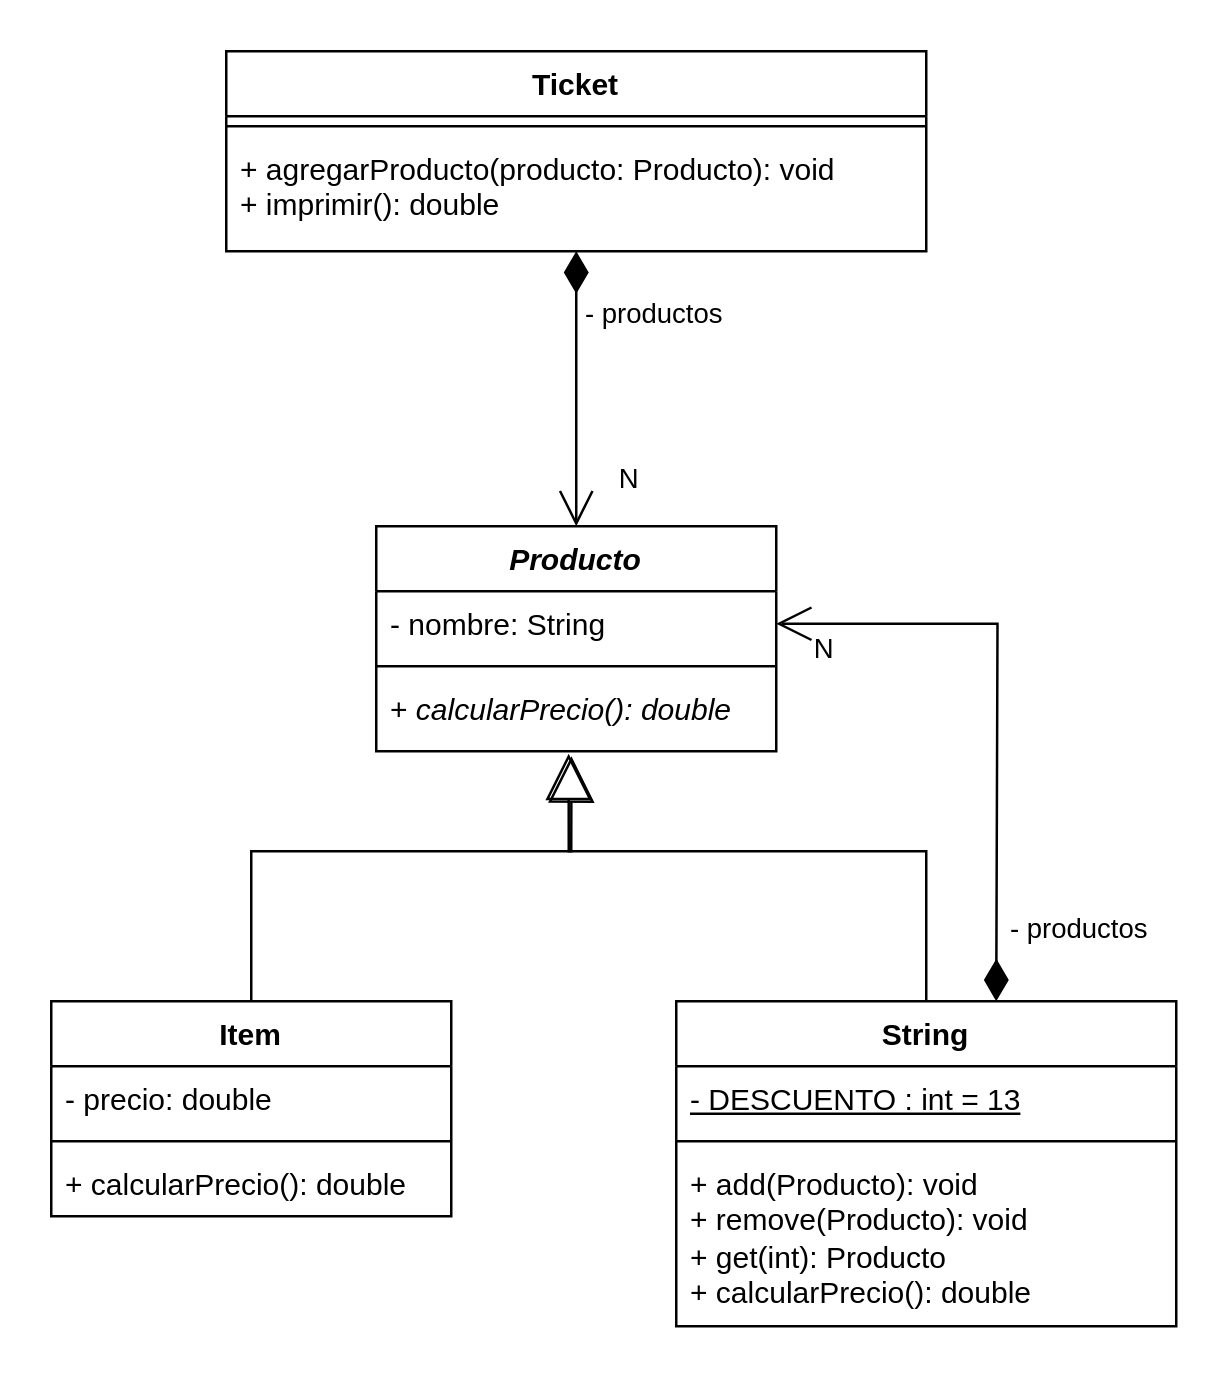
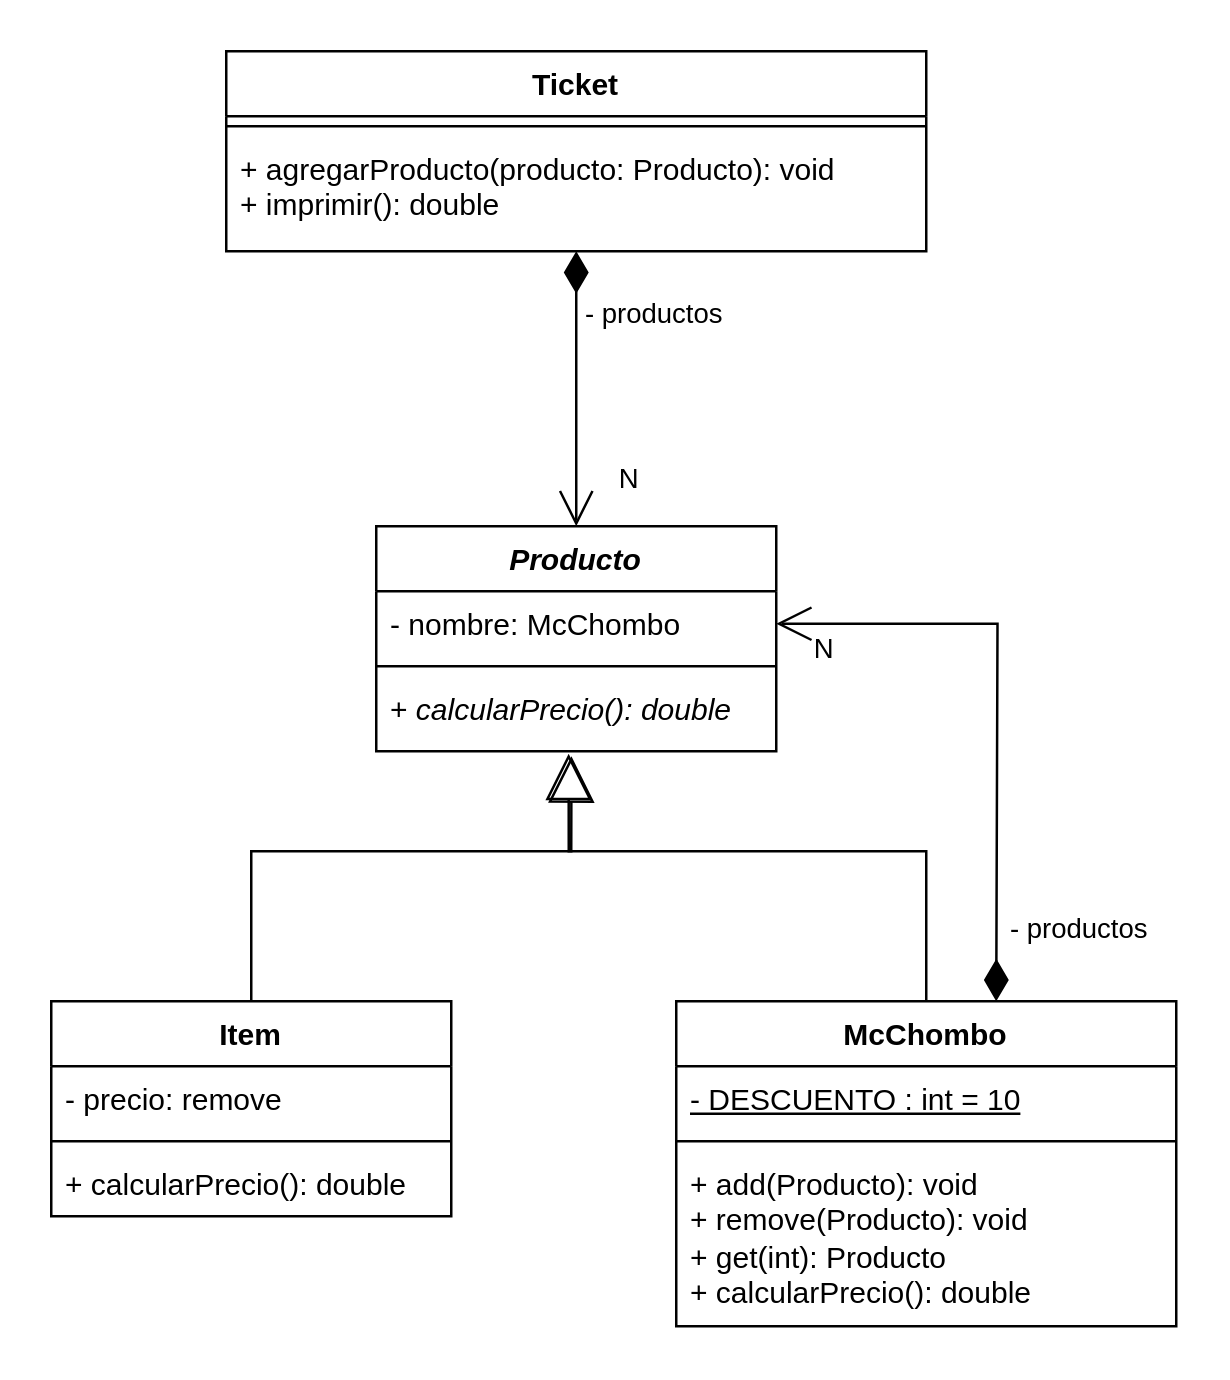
(510, 627) -> (531, 627)
(926, 1037) -> (926, 1037)
(181, 1102) -> (185, 1102)
(849, 1102) -> (849, 1102)
